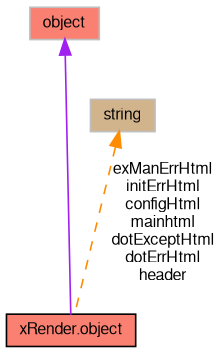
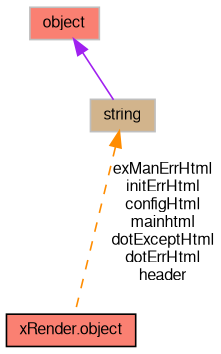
(68, 185) -> (98, 76)
